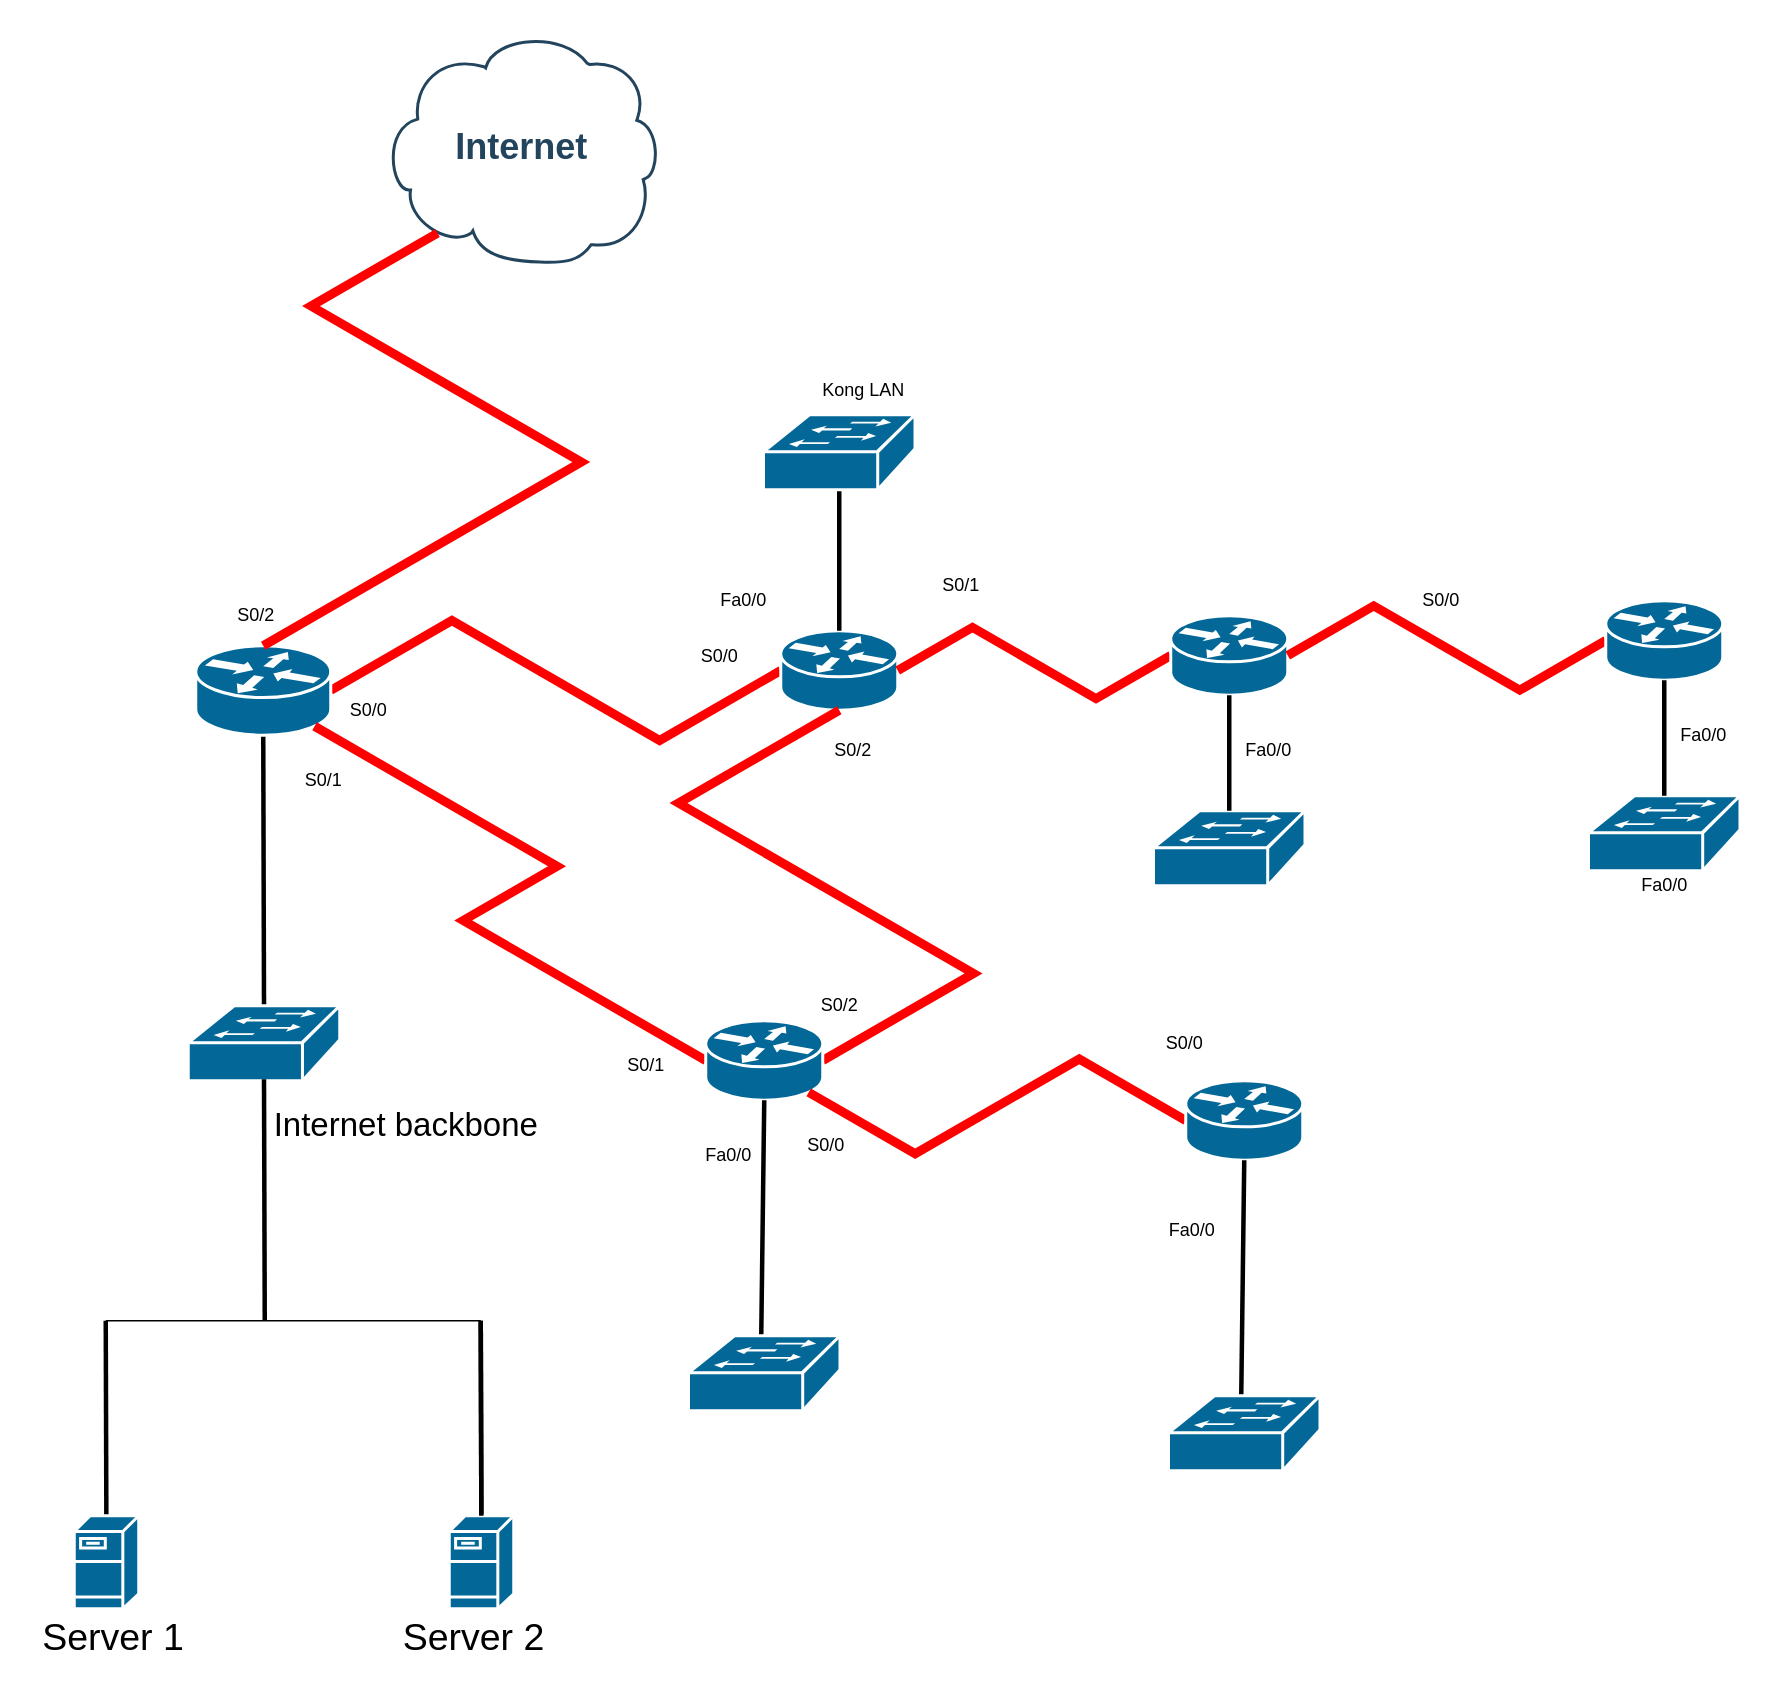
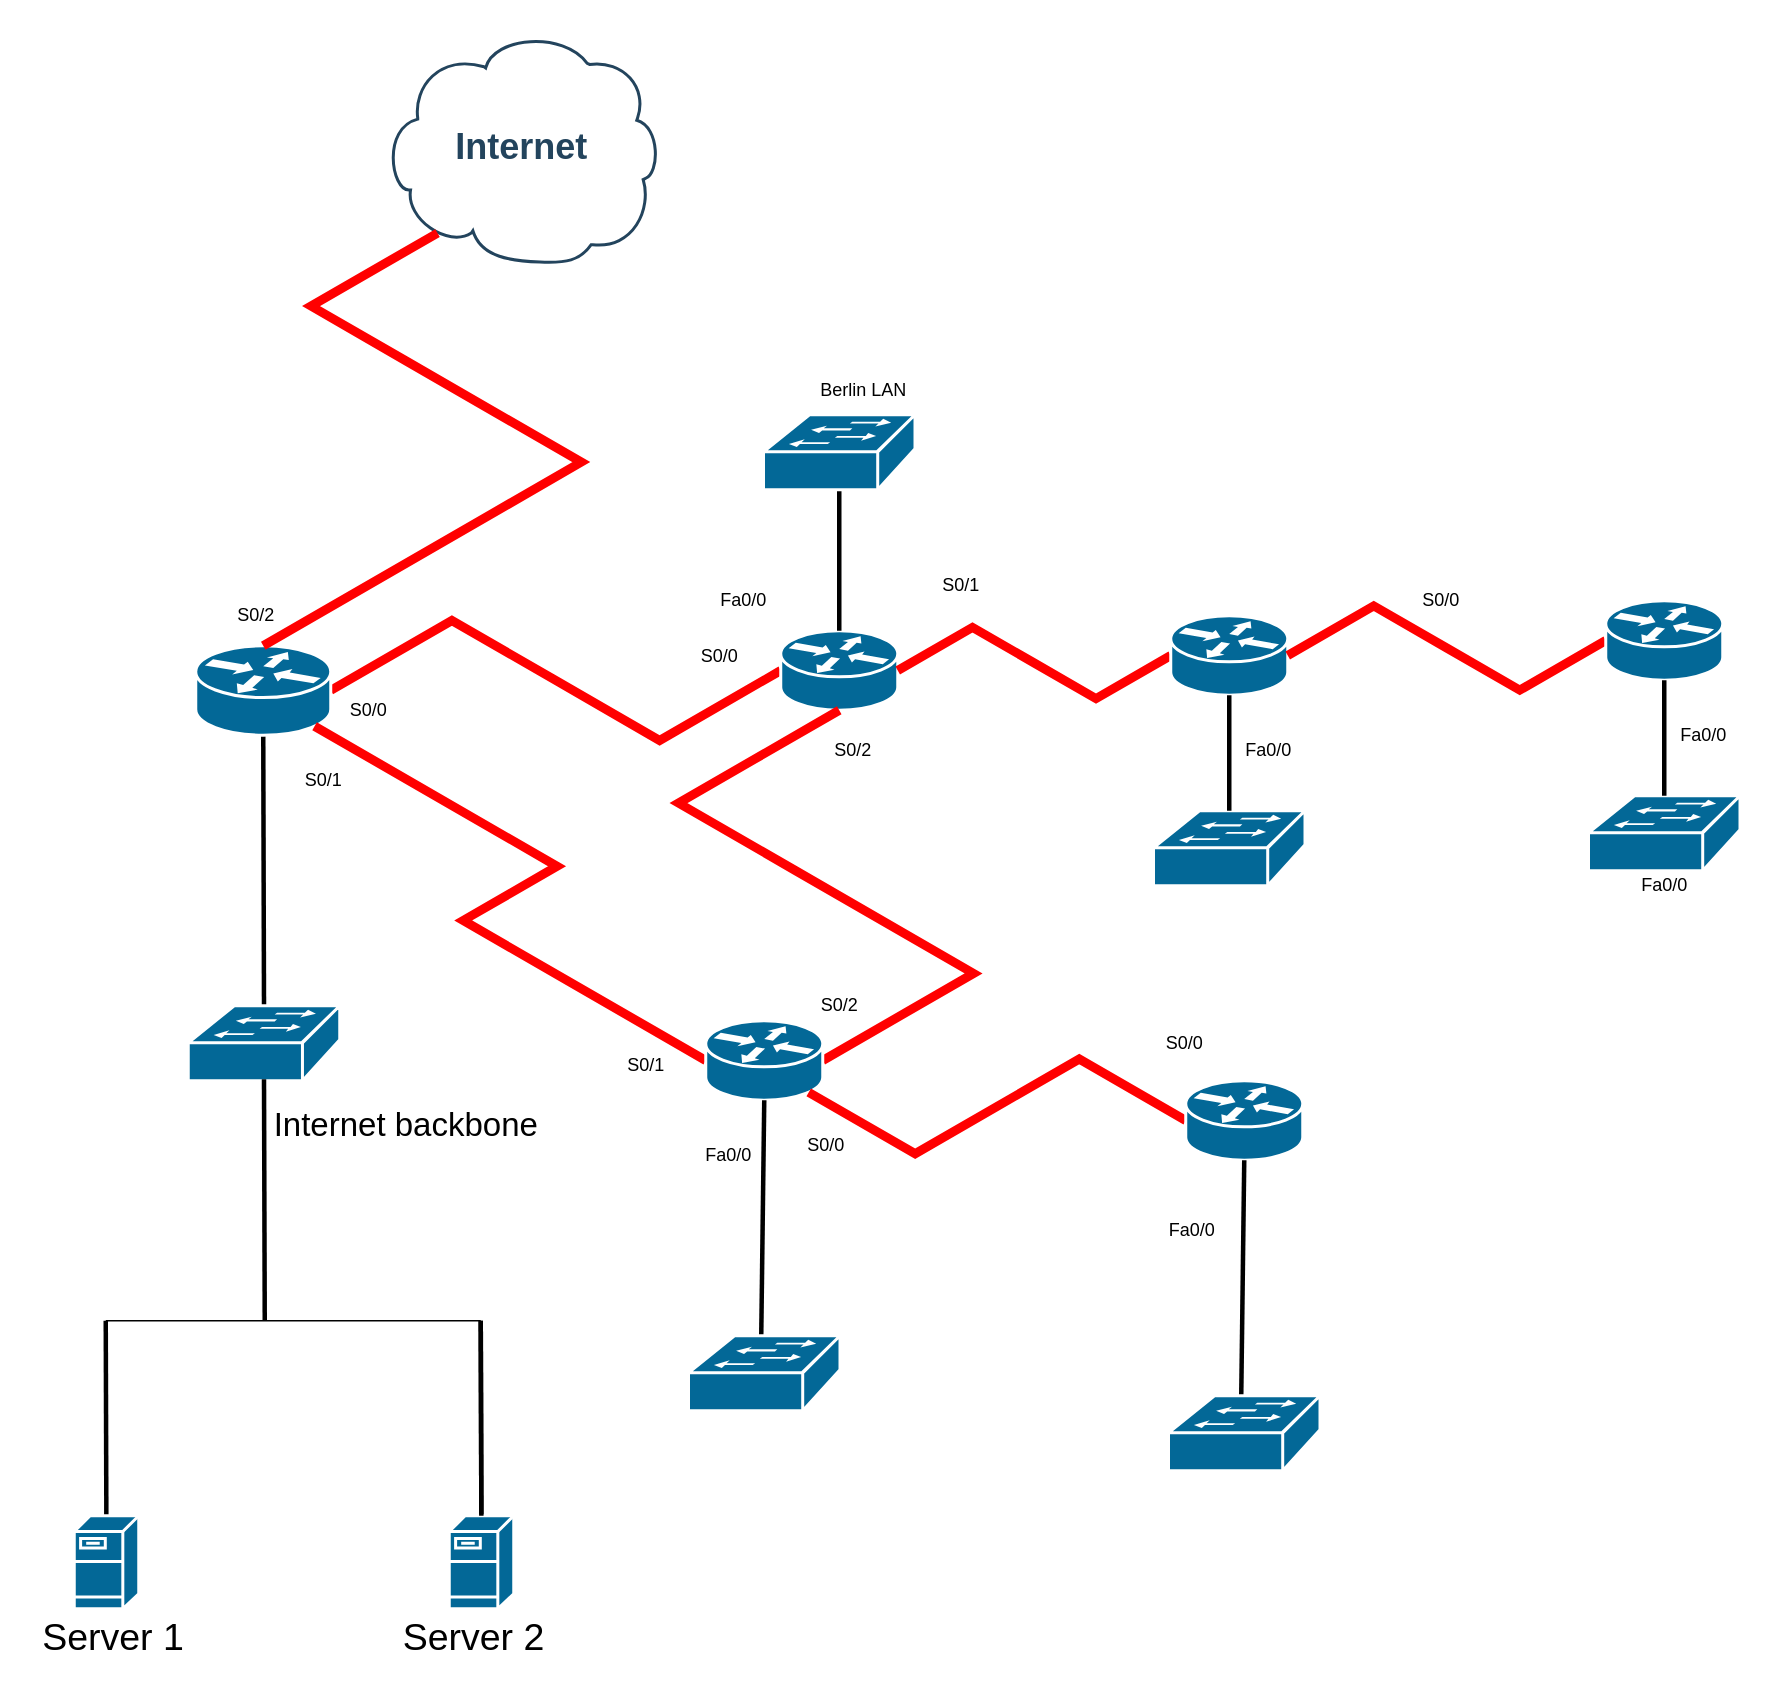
(864, 391) -> (864, 391)
